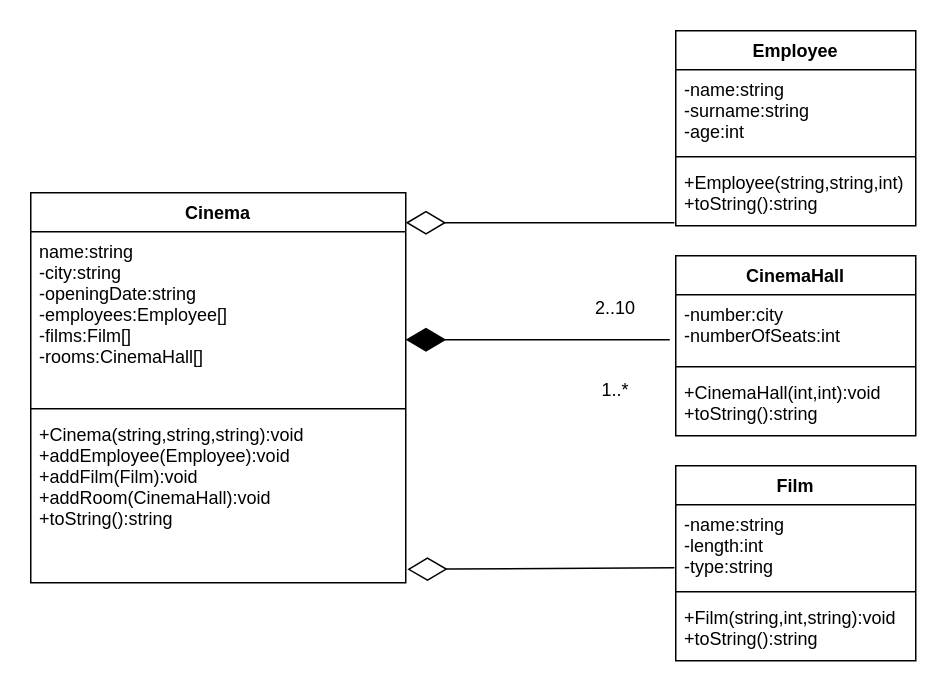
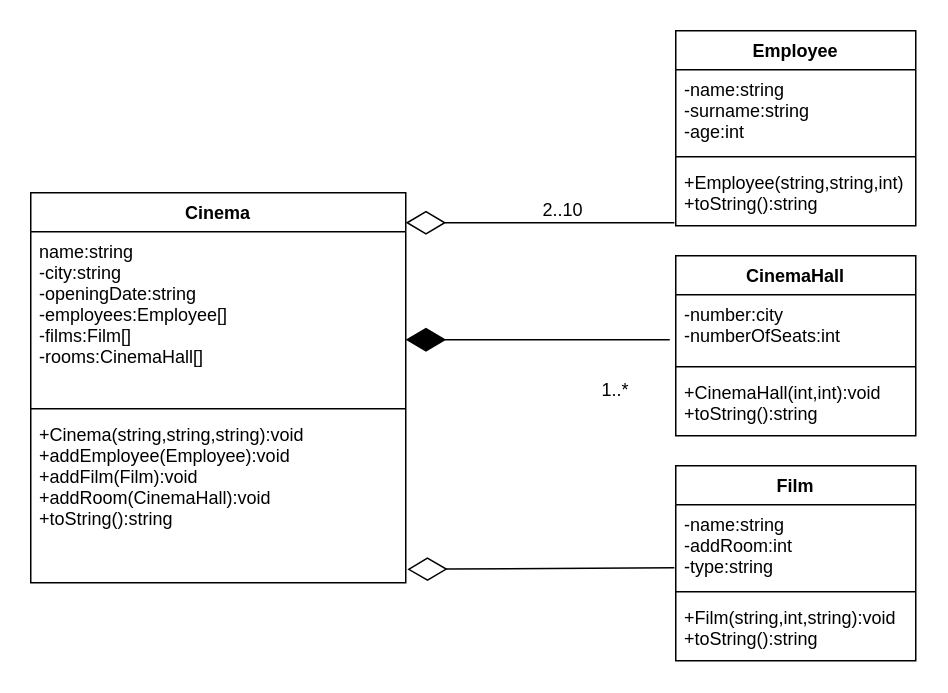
(616, 308) -> (563, 211)
(740, 525) -> (740, 525)
